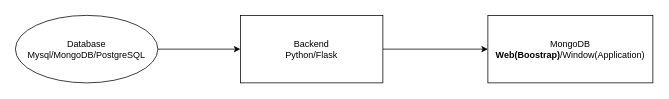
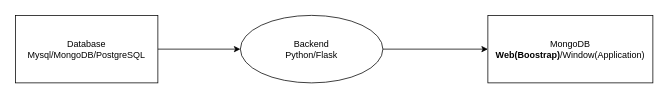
(87, 49) -> (87, 49)
(312, 49) -> (312, 49)
